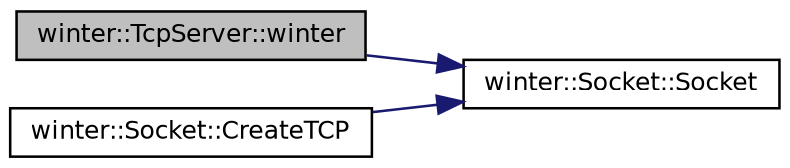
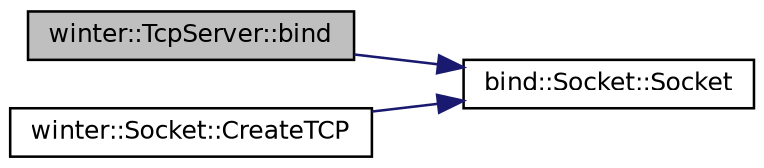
(191, 36) -> (191, 36)
(622, 84) -> (609, 84)
